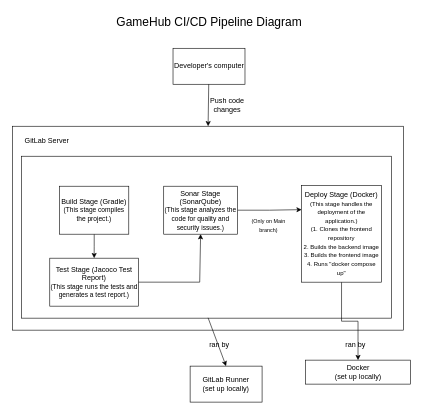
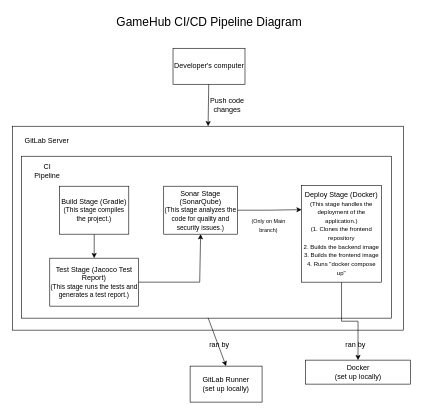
none -> (47, 171)
